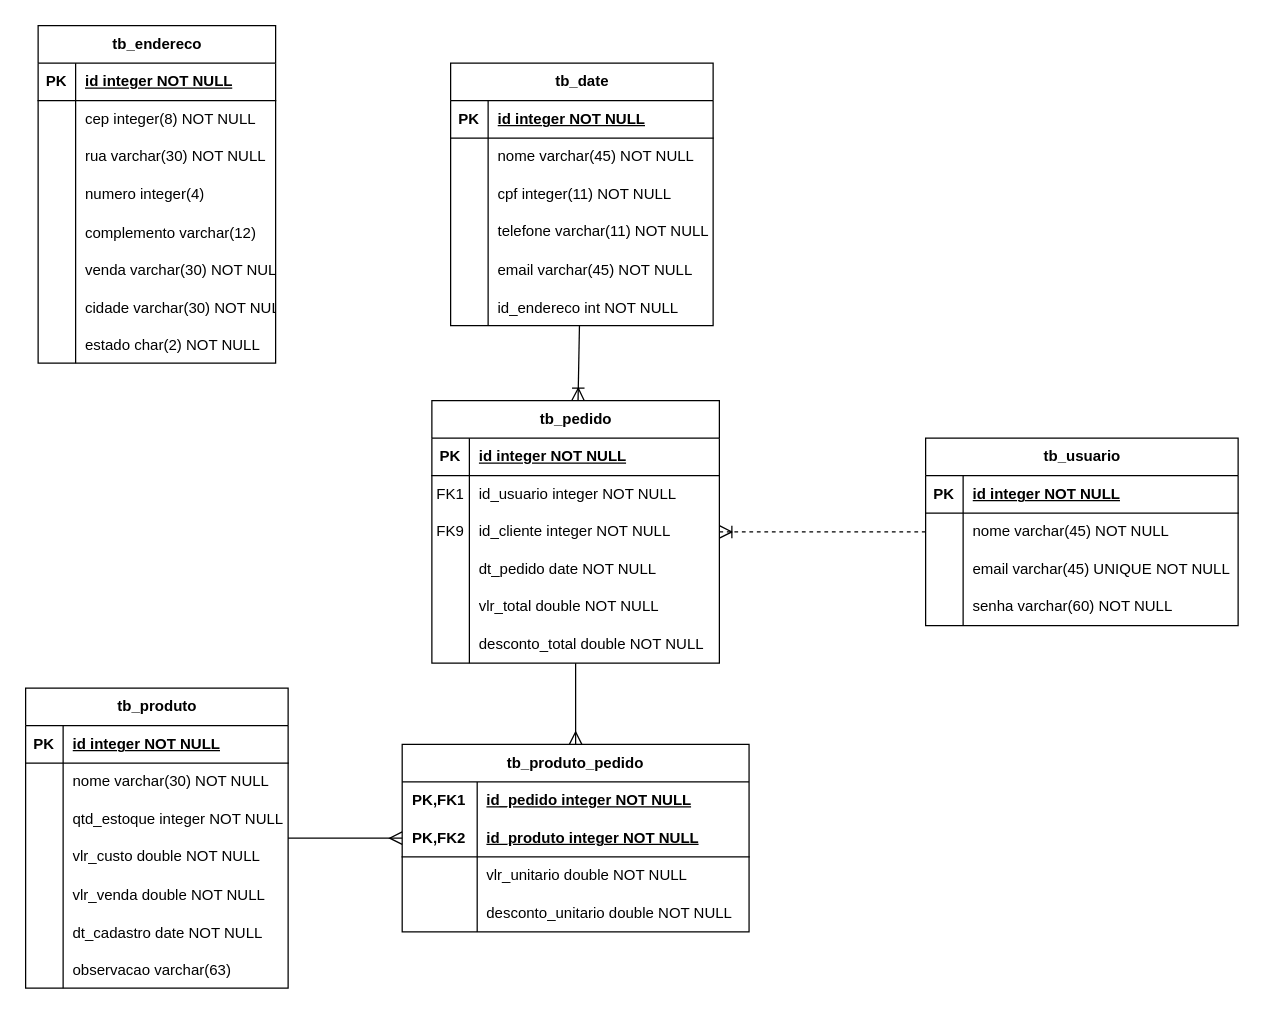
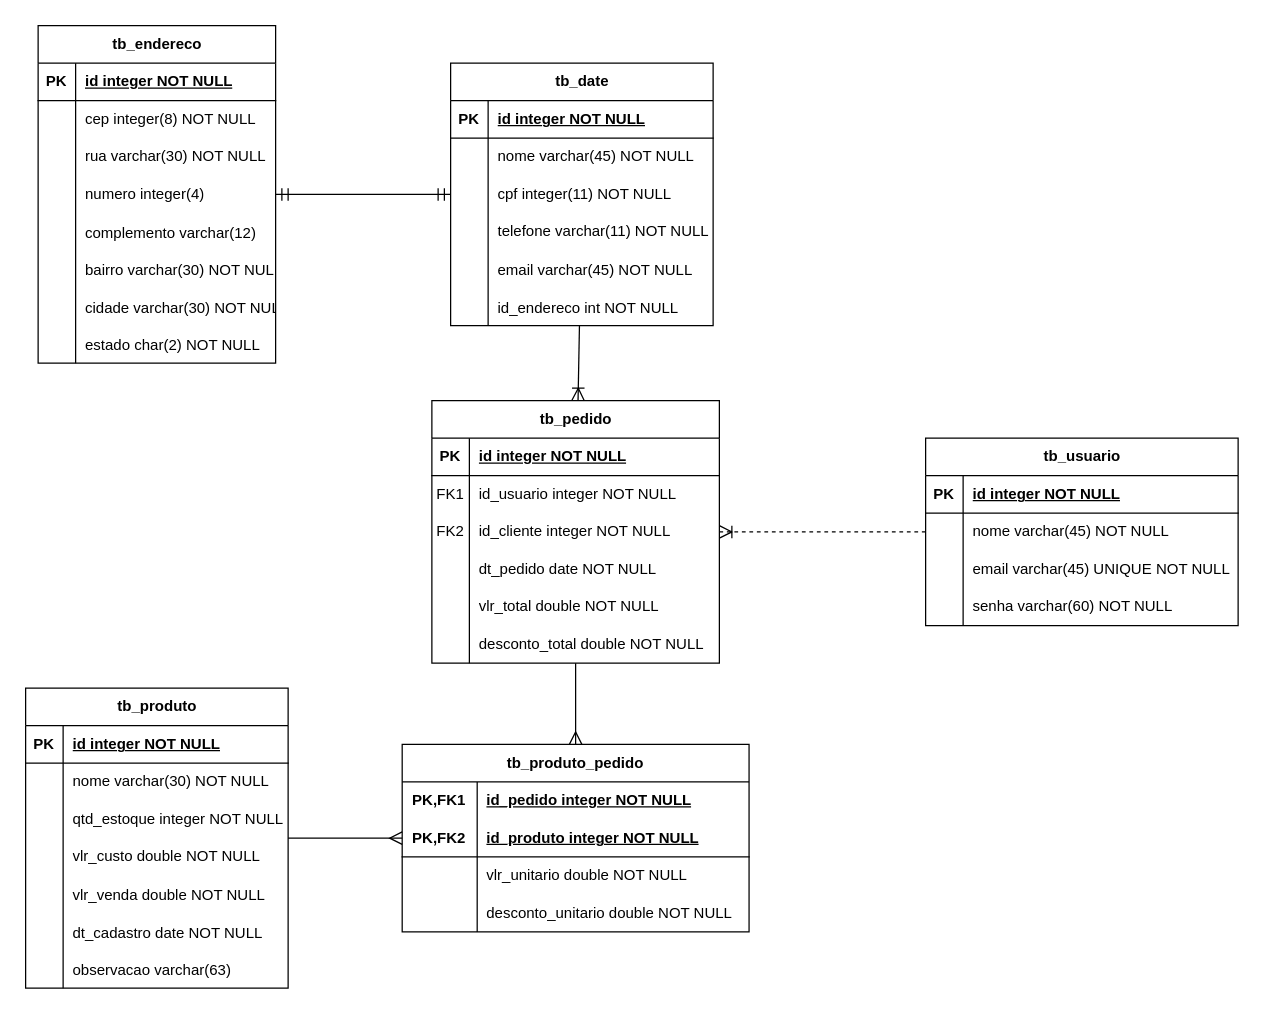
none -> (363, 194)
(188, 270) -> (191, 270)
(451, 532) -> (451, 532)
